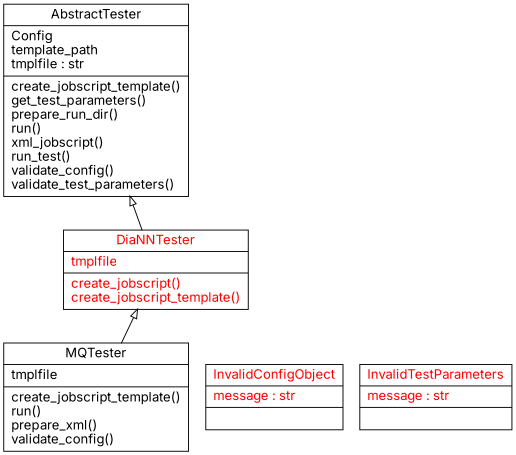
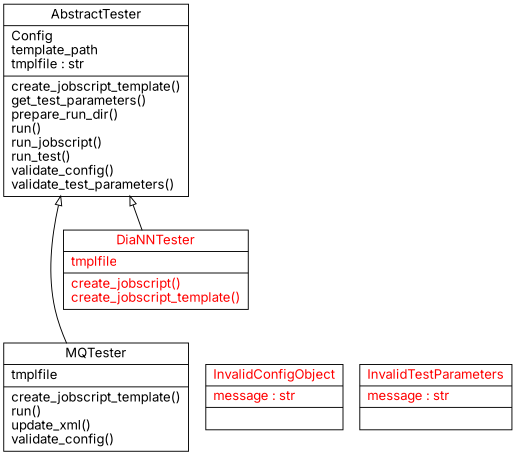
(58, 143) -> (57, 143)
(127, 330) -> (51, 275)
(55, 426) -> (51, 426)
